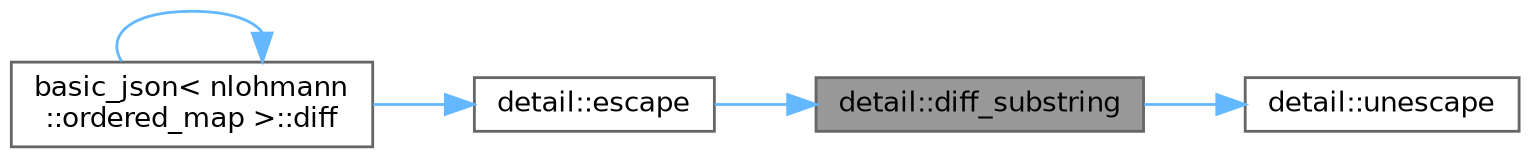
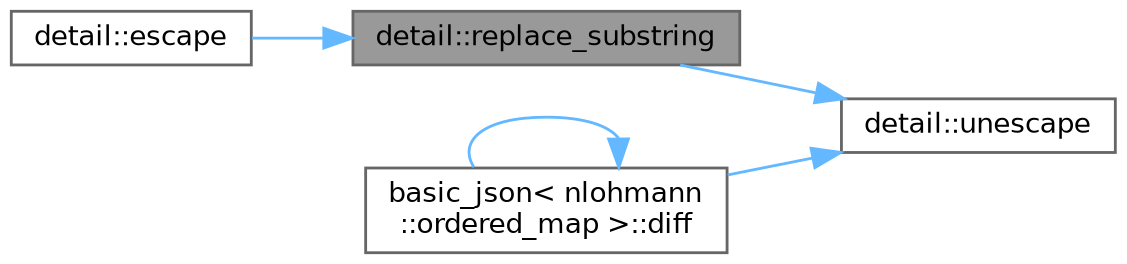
(409, 104) -> (770, 166)
(980, 104) -> (546, 38)
